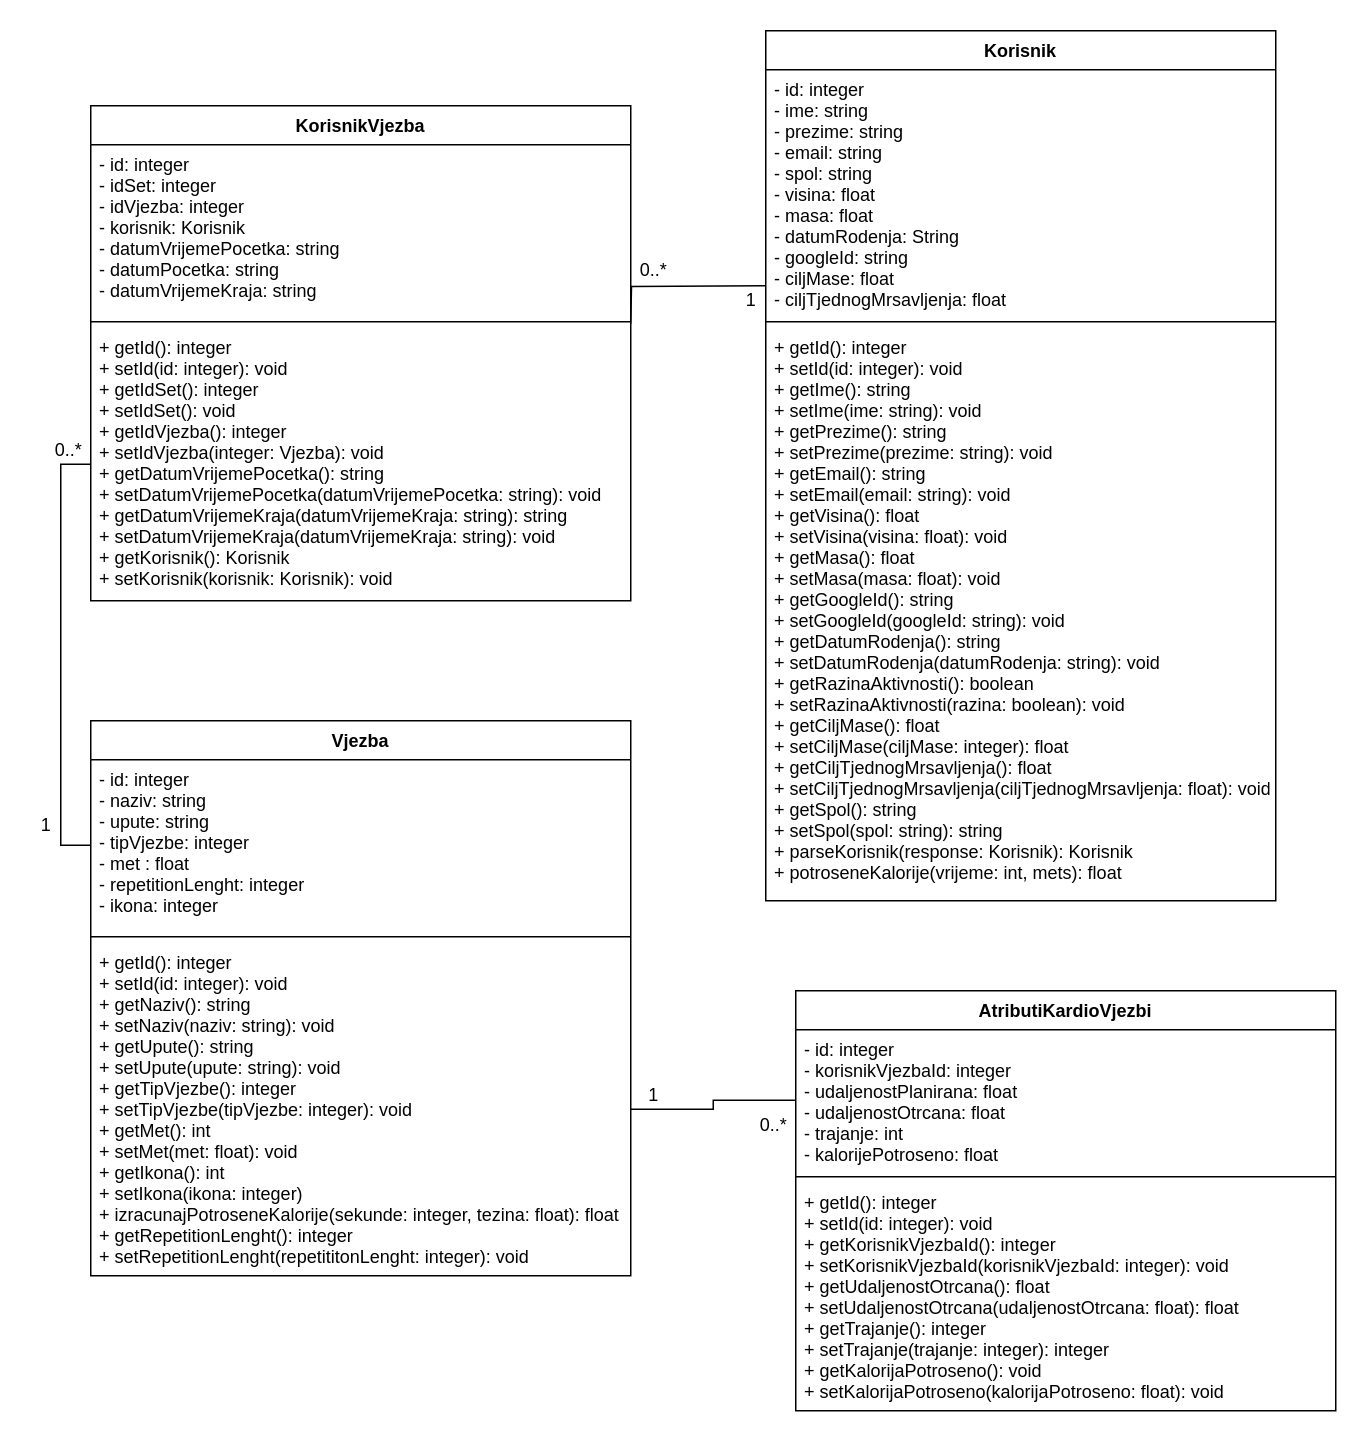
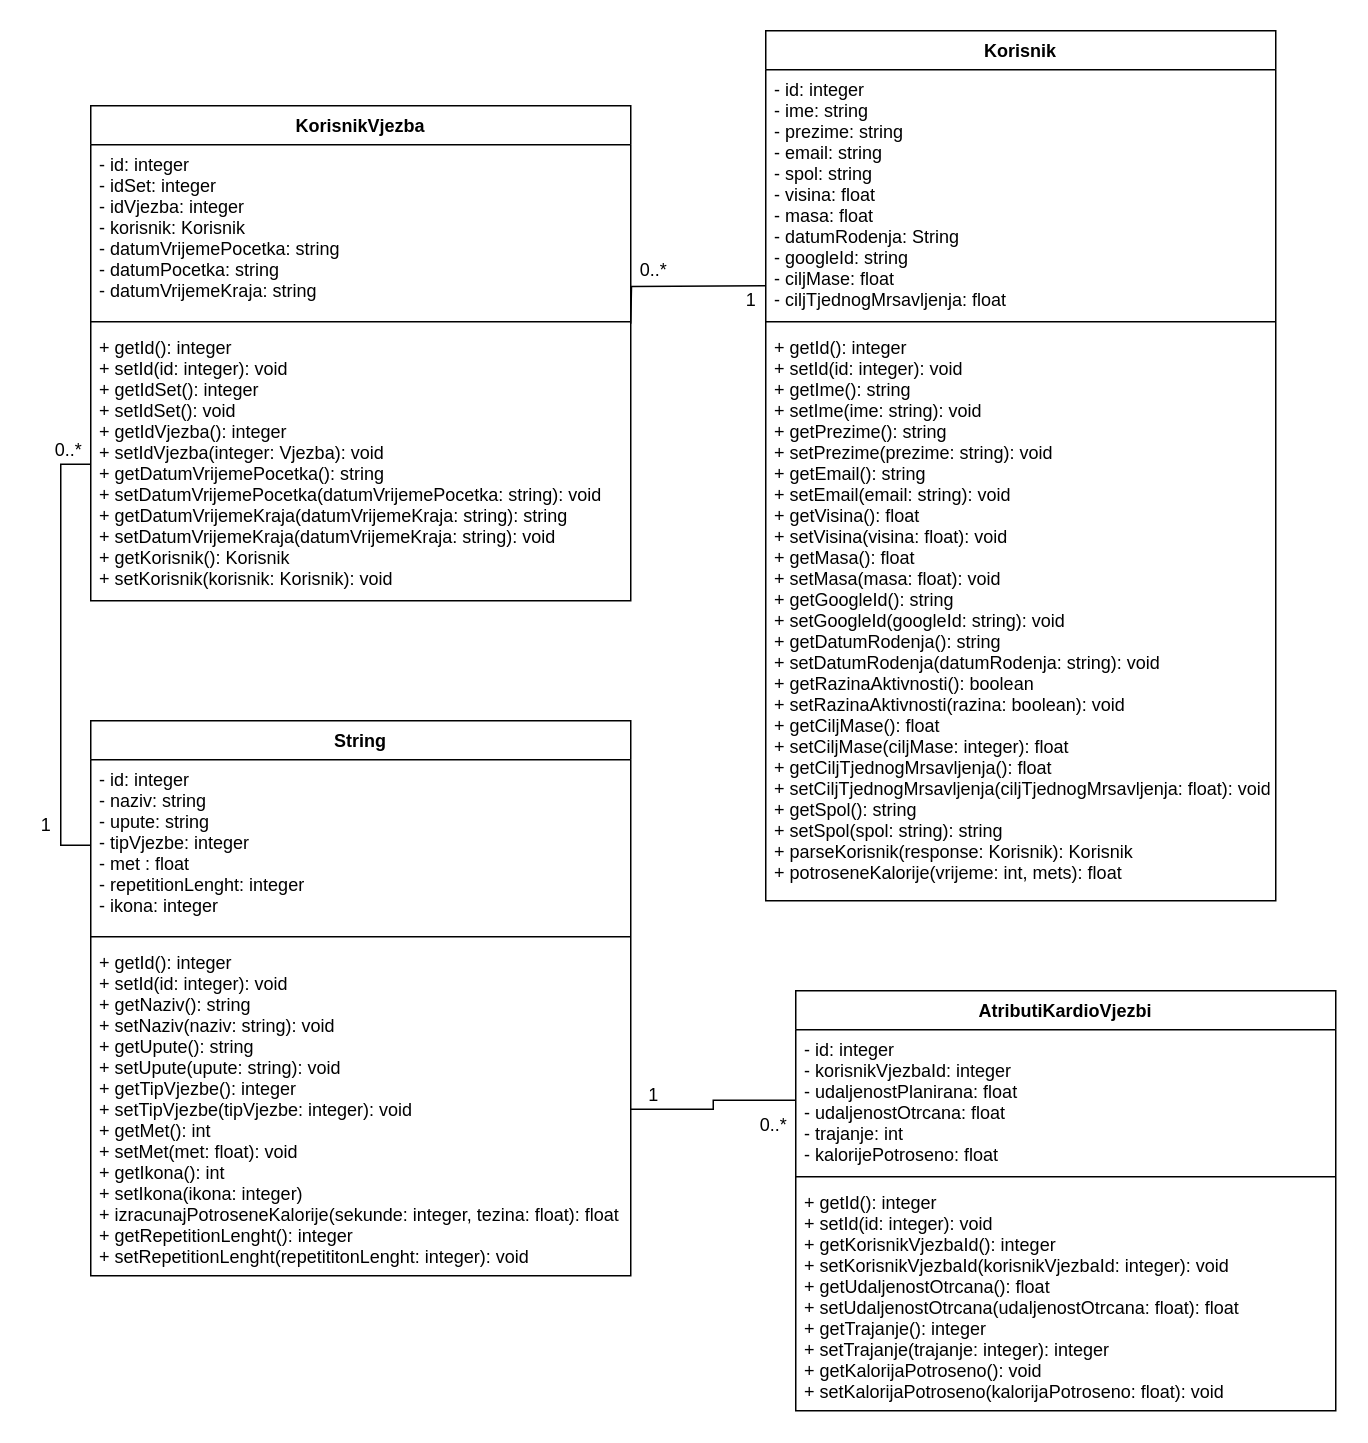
(360, 741) -> (360, 741)
